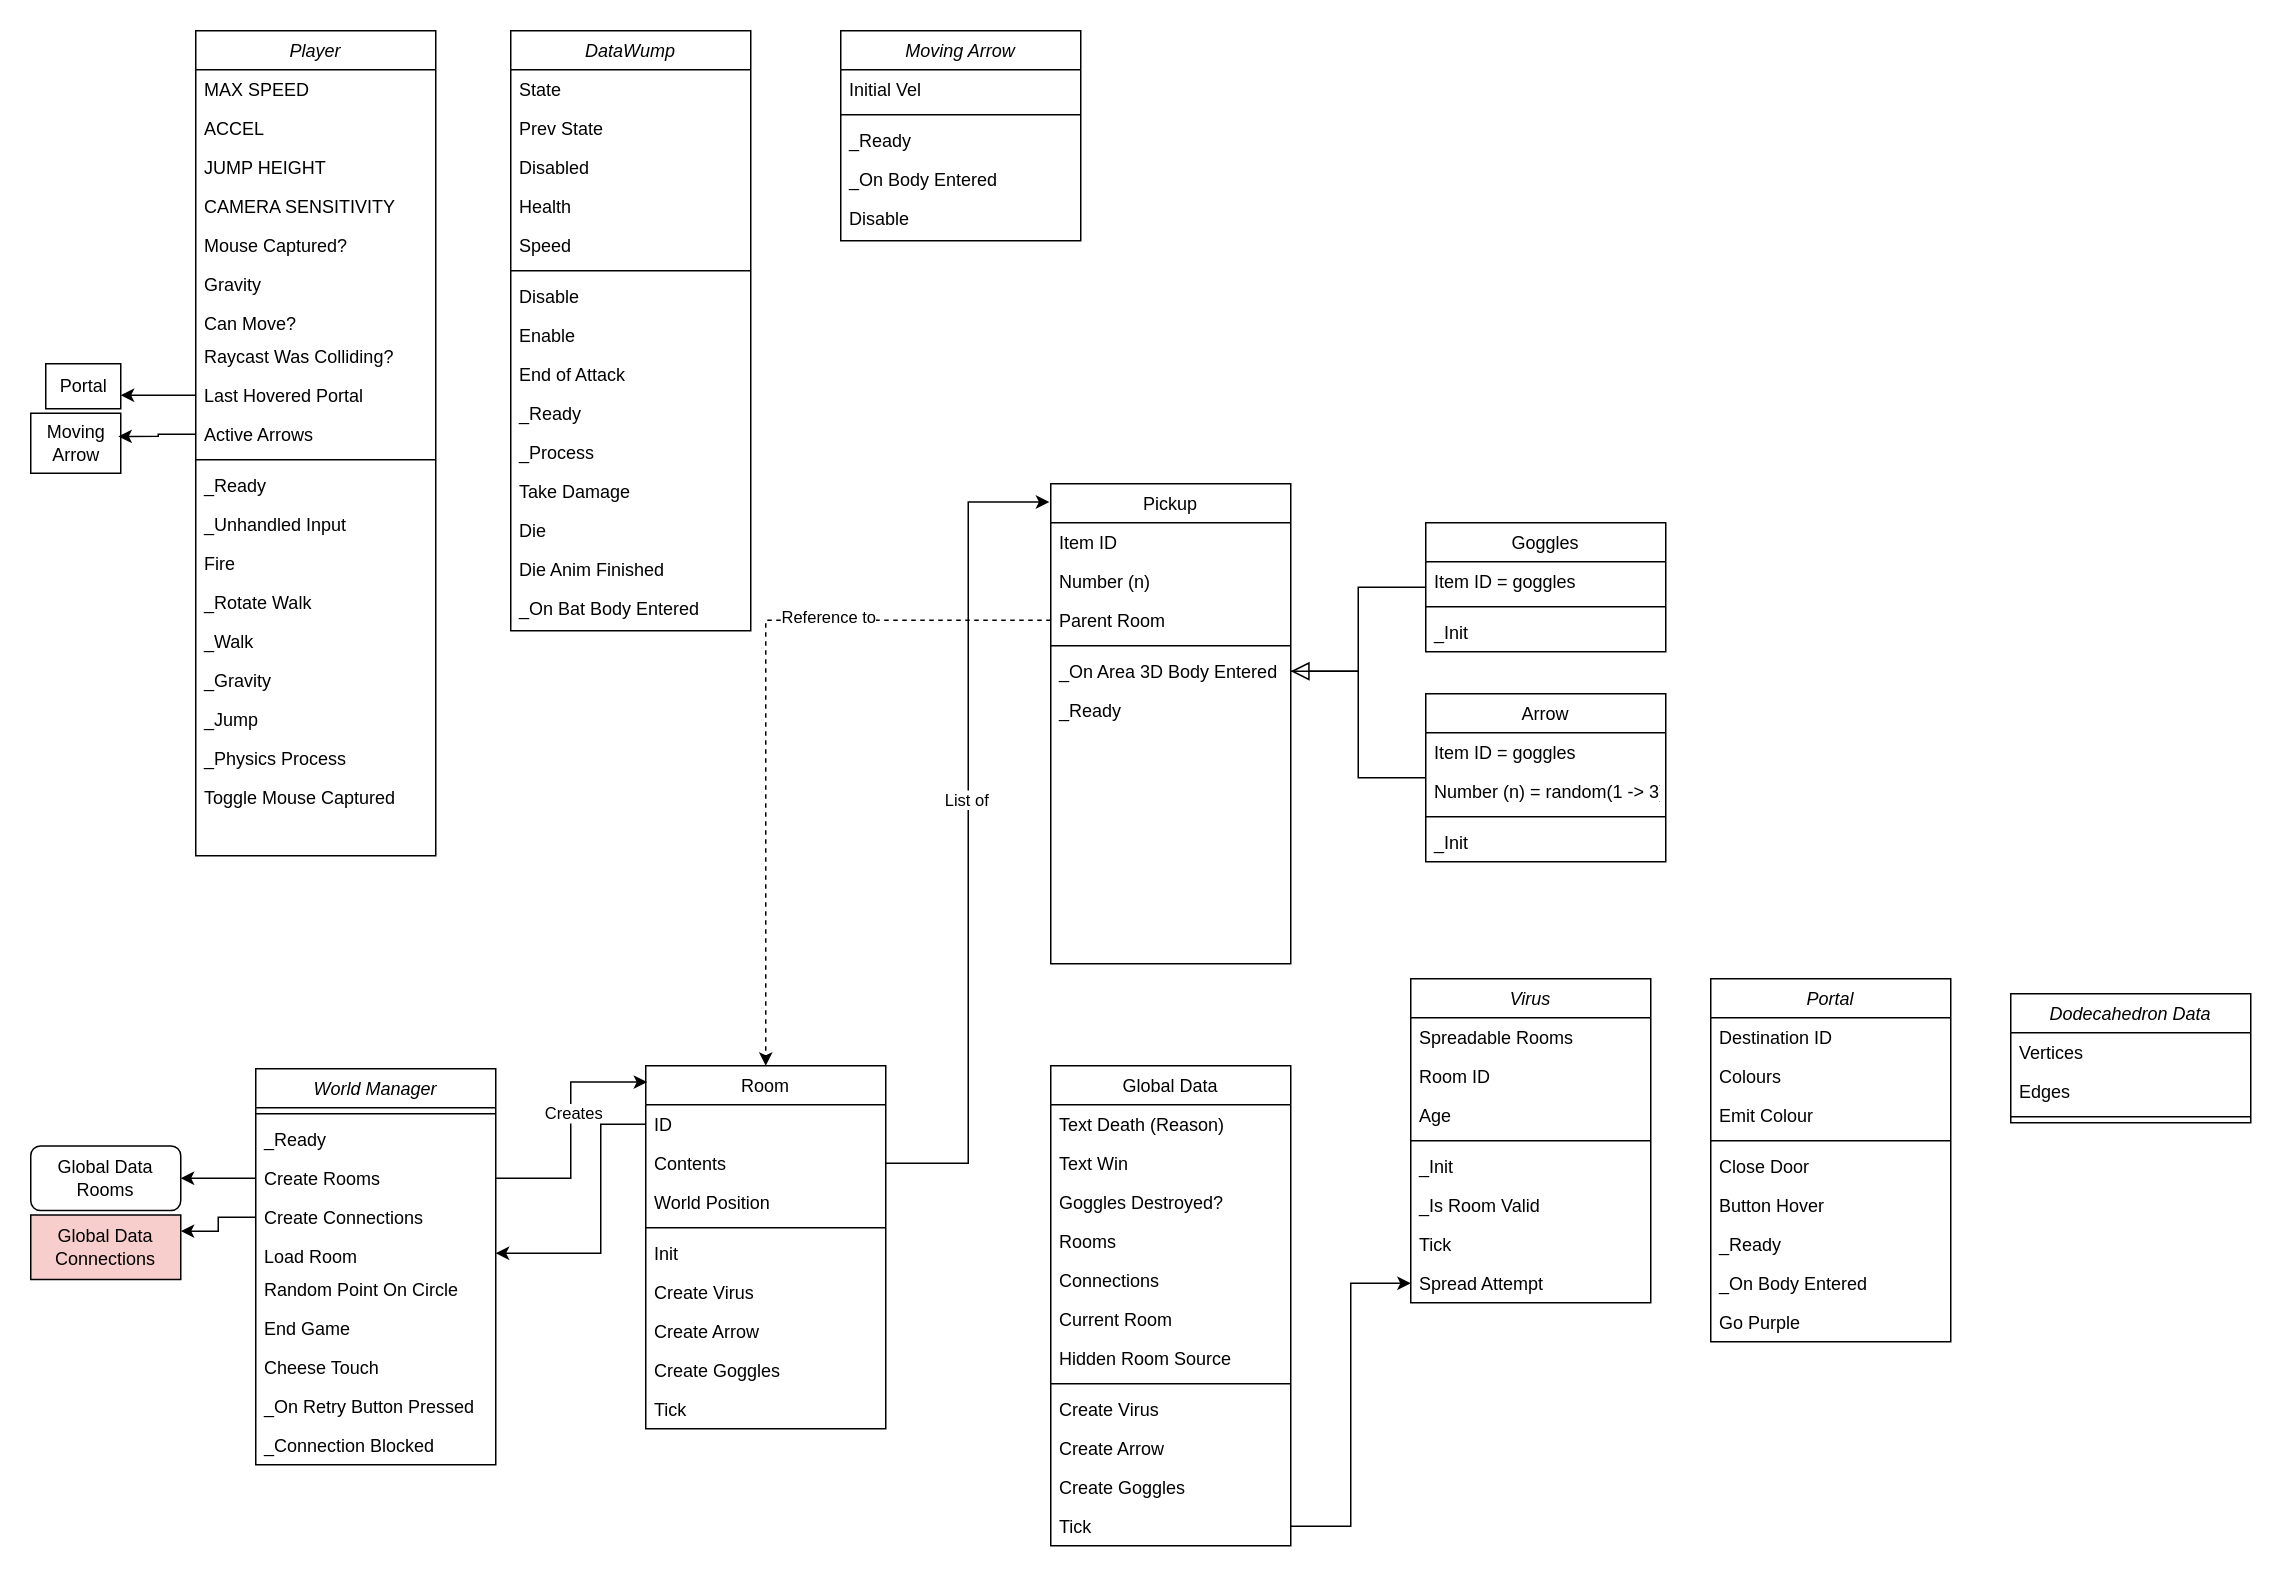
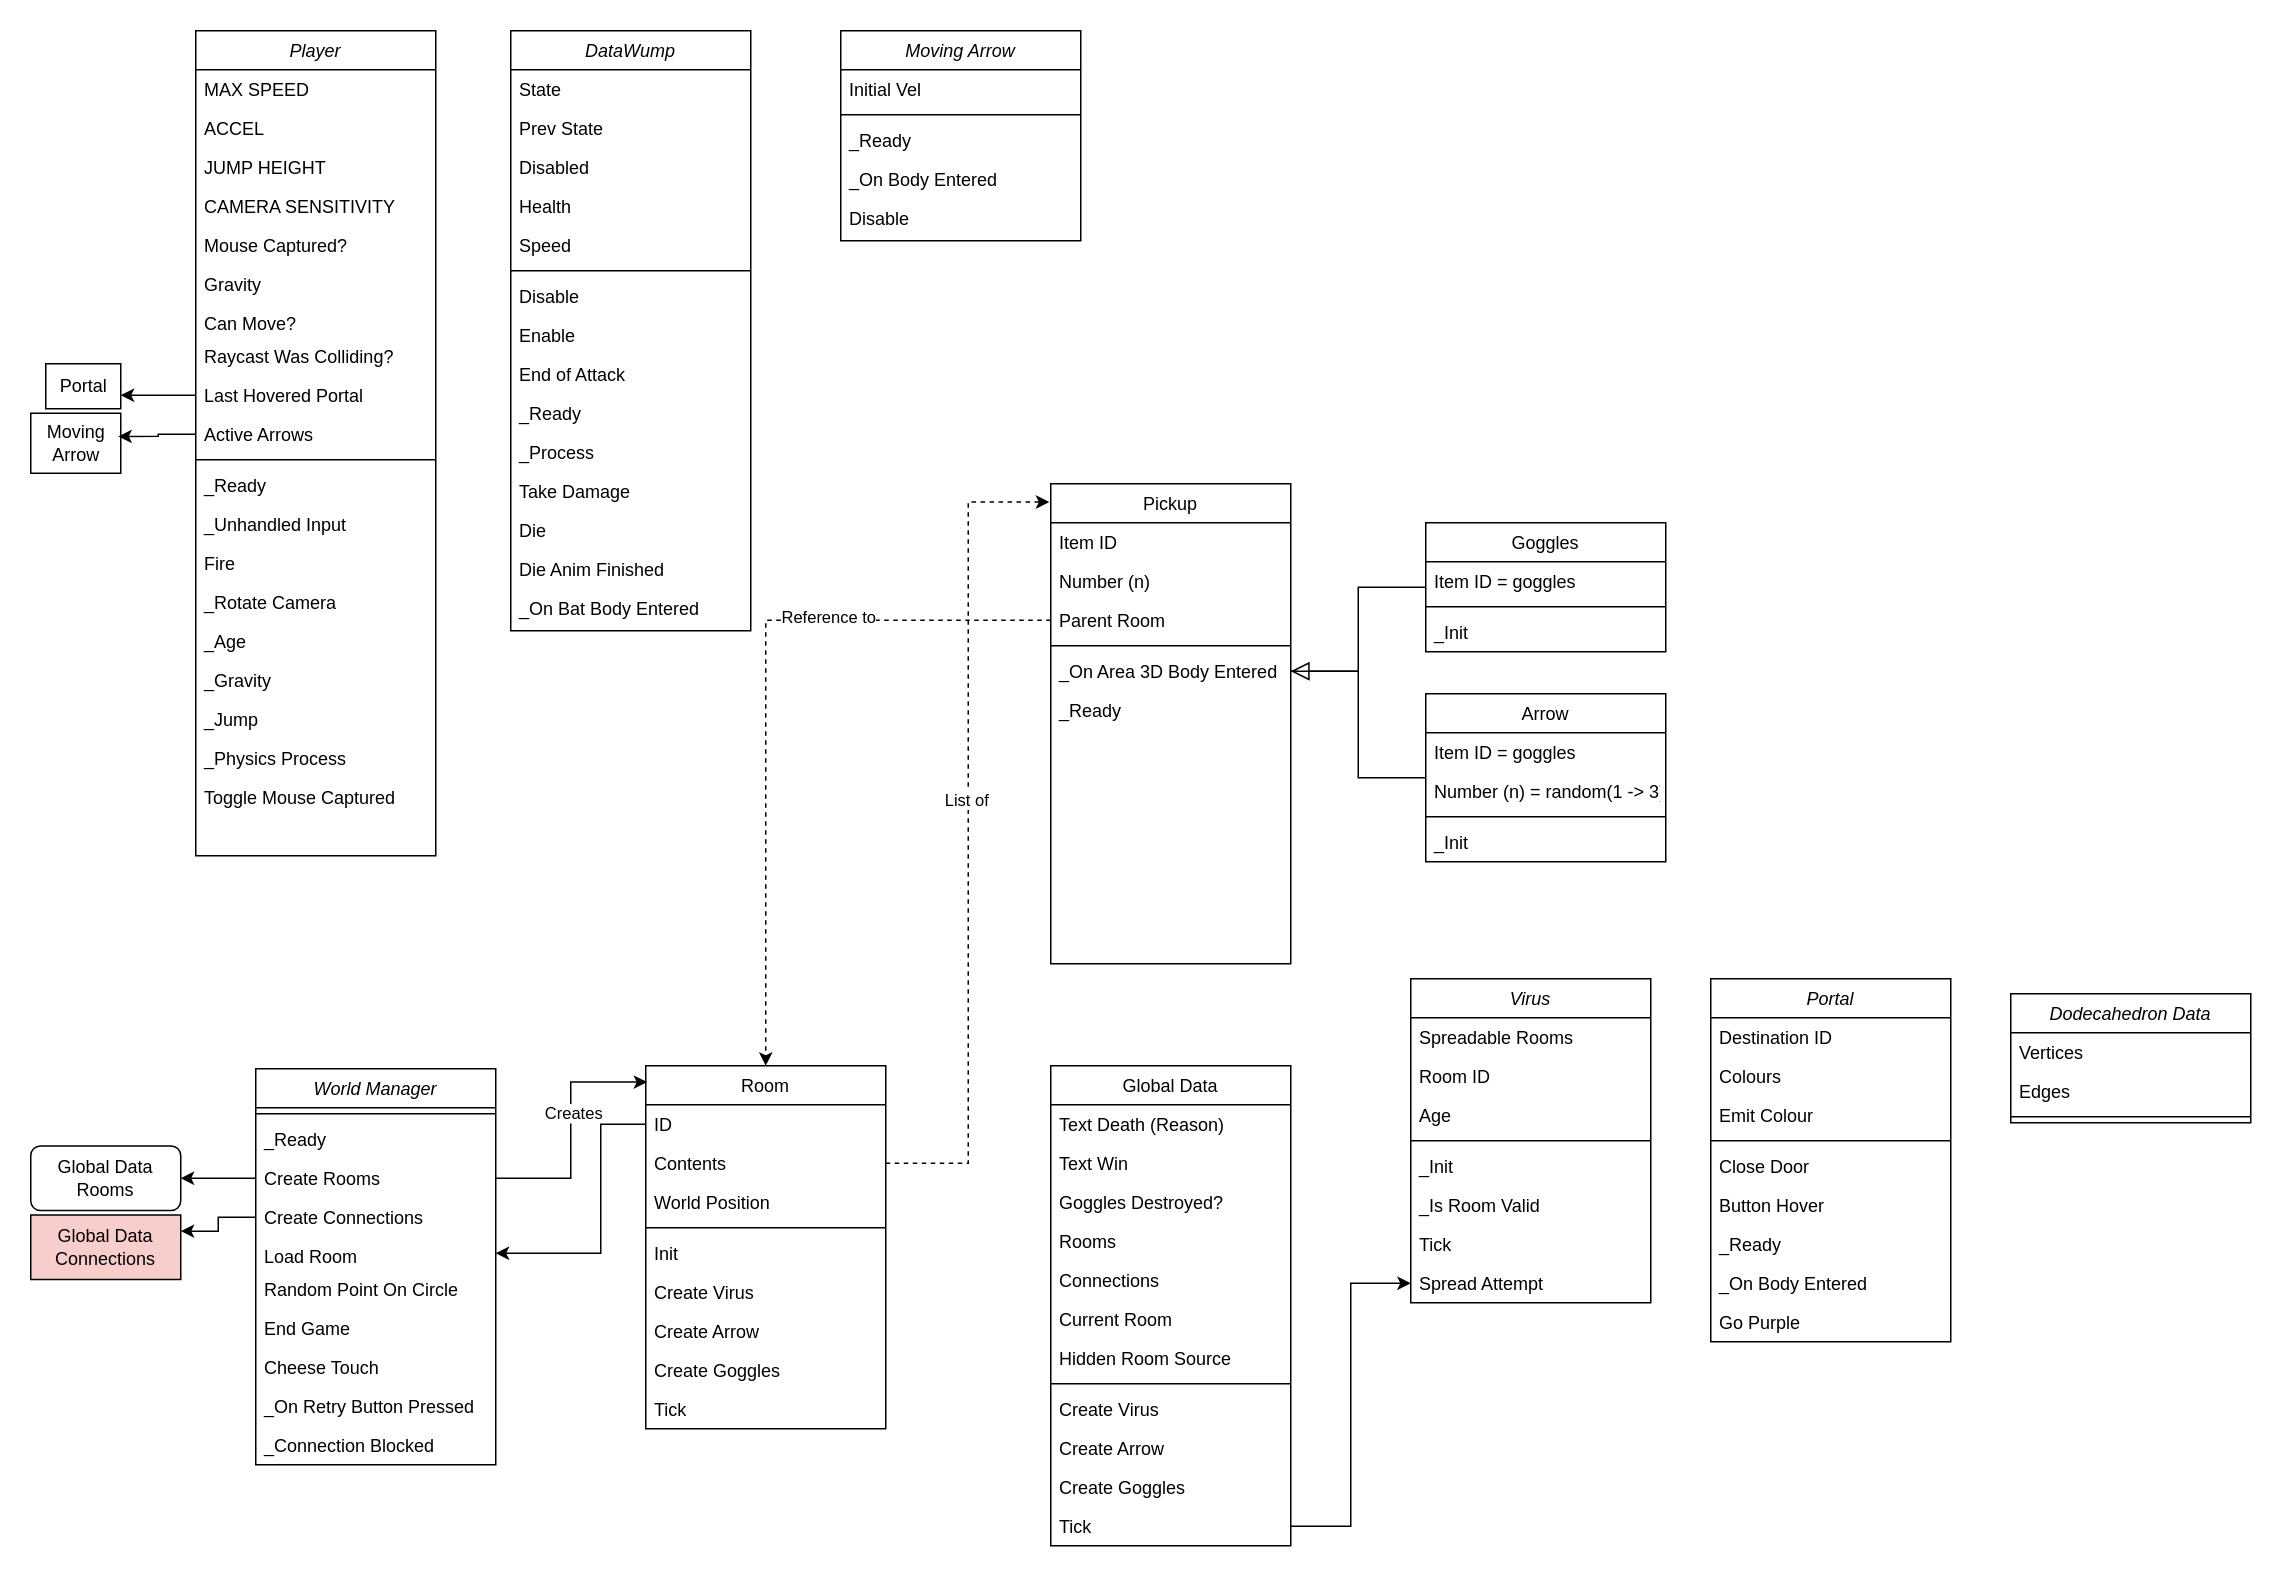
(260, 603) -> (272, 603)
(227, 642) -> (224, 642)
(968, 1028) -> (968, 1028)
